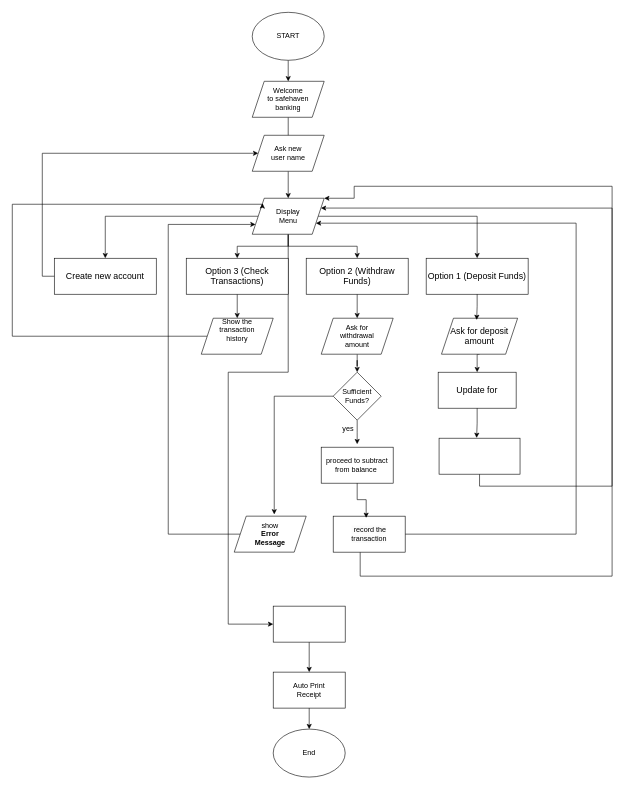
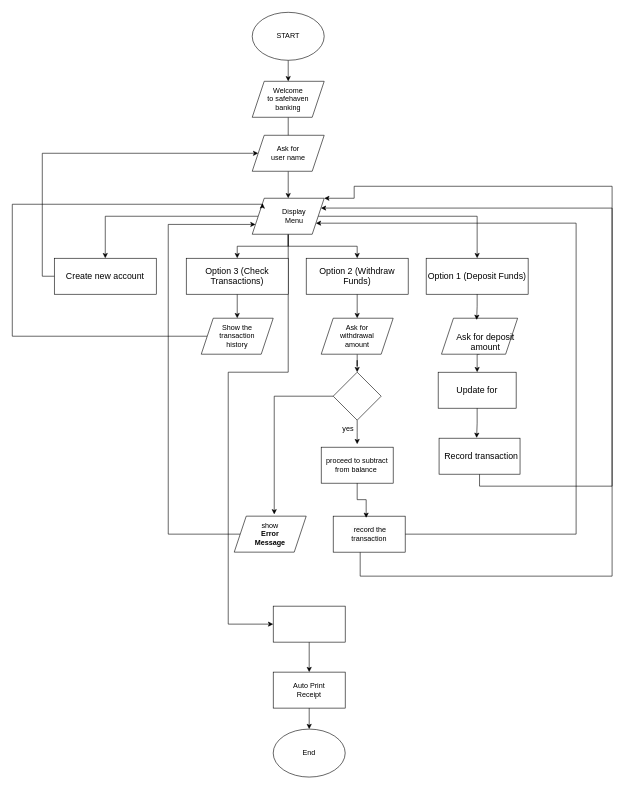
(288, 153) -> (288, 153)
(288, 216) -> (294, 216)
(237, 330) -> (237, 336)
(480, 336) -> (486, 342)
(357, 396) -> none
none -> (481, 456)
